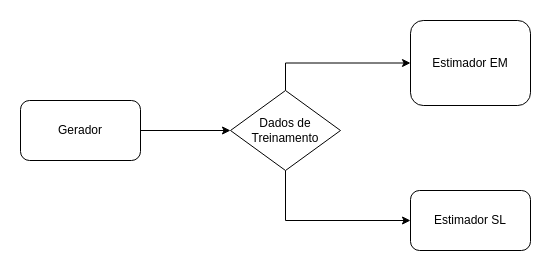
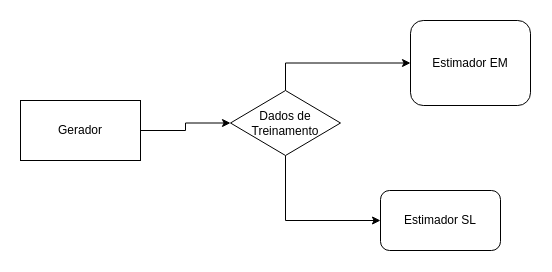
(81, 131) -> (81, 131)
(286, 131) -> (286, 123)
(471, 221) -> (441, 221)
